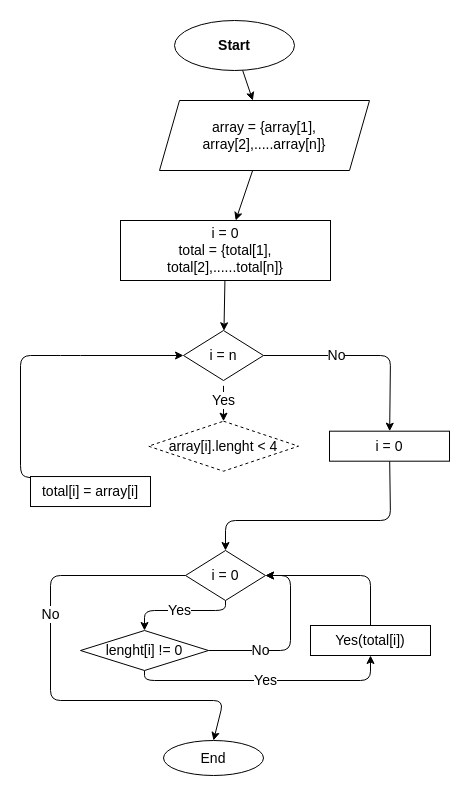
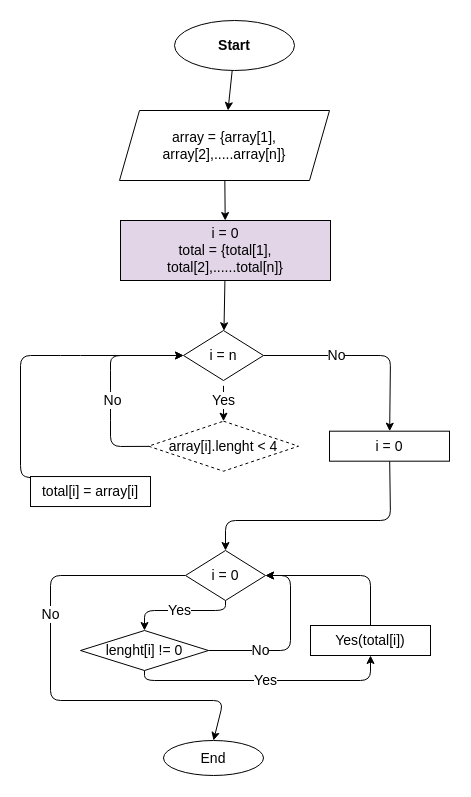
(265, 136) -> (225, 146)
(226, 251) -> (226, 251)
none -> (111, 417)
